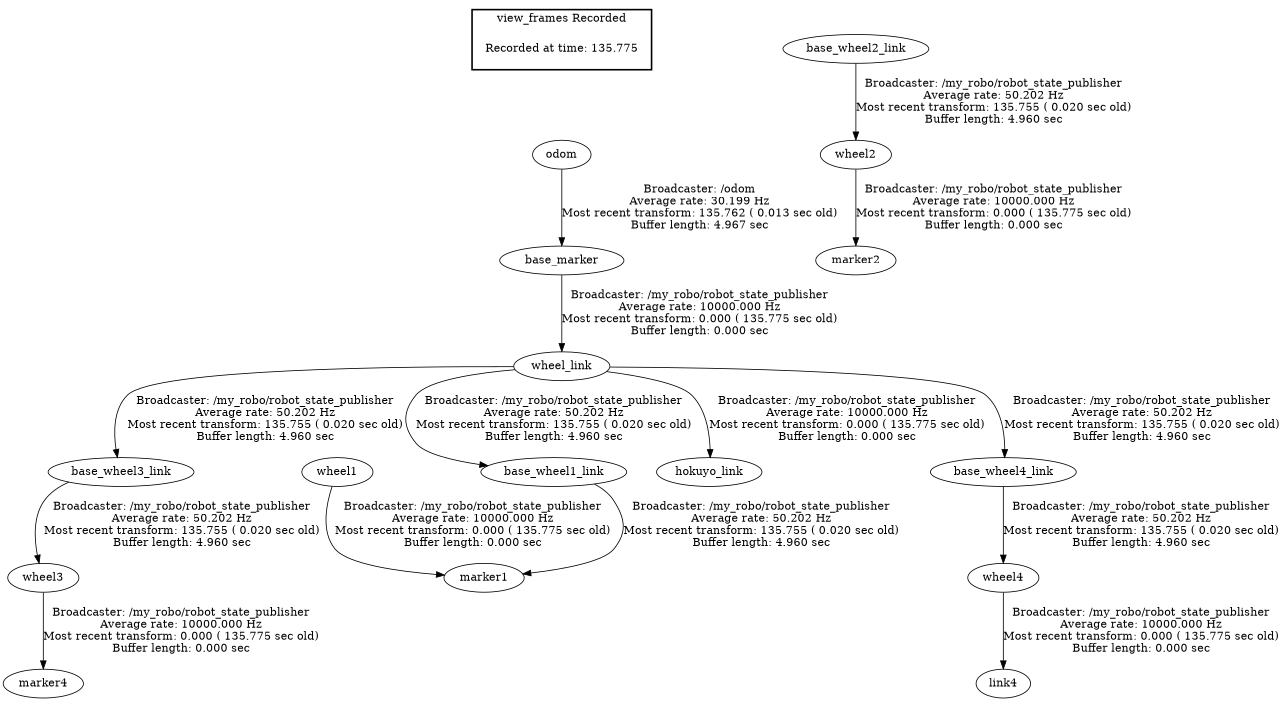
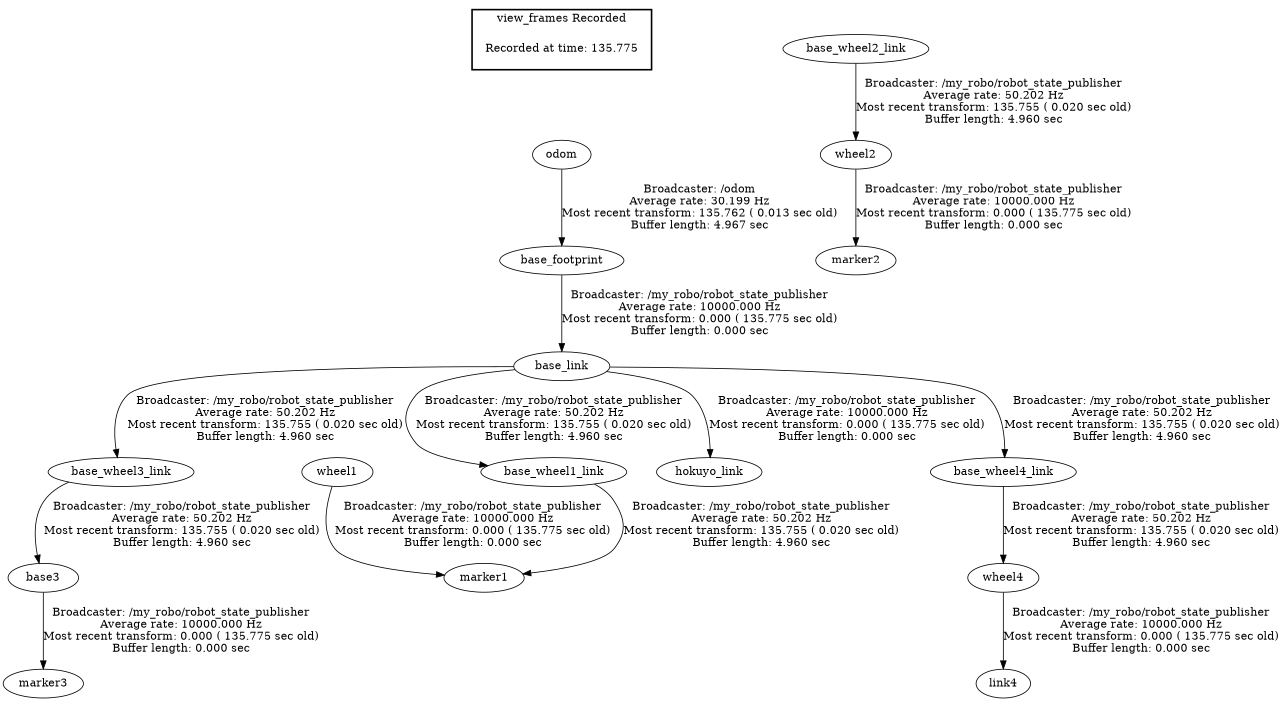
(562, 260) -> (562, 260)
(562, 366) -> (562, 366)
(43, 578) -> (43, 578)
(43, 684) -> (43, 684)
